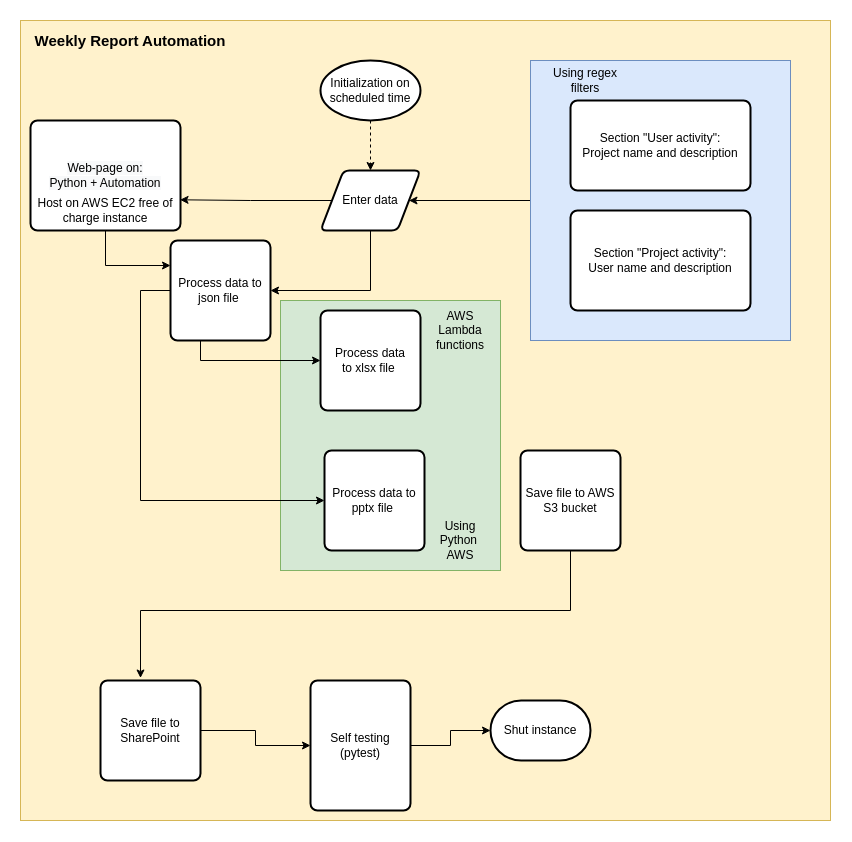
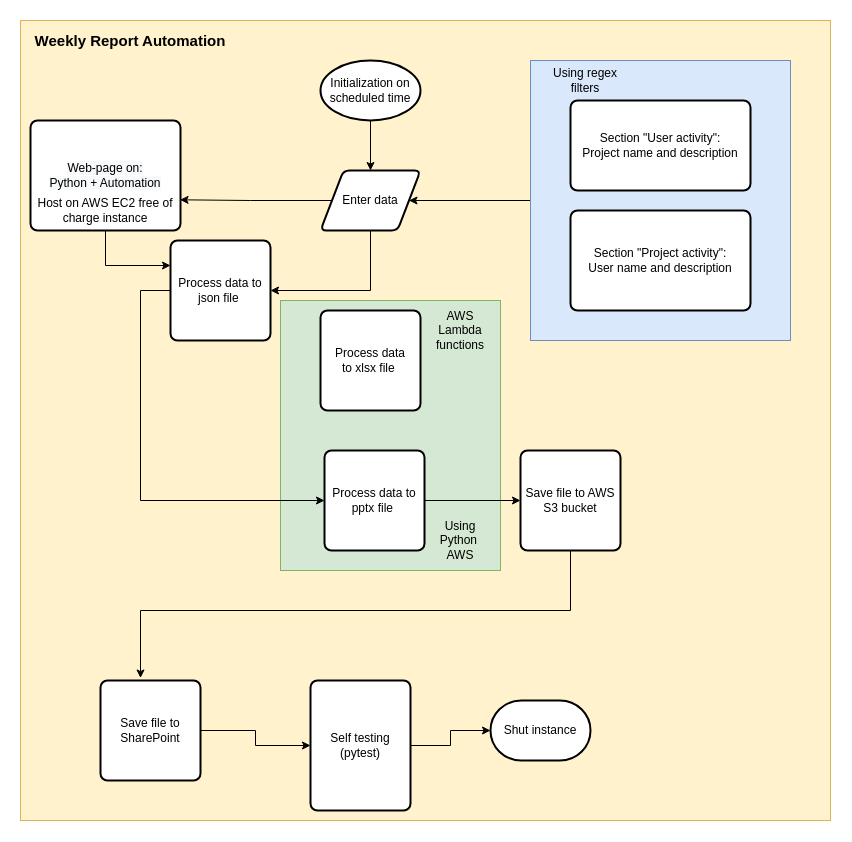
(371, 143) -> (371, 143)
(247, 361) -> none
none -> (469, 501)
